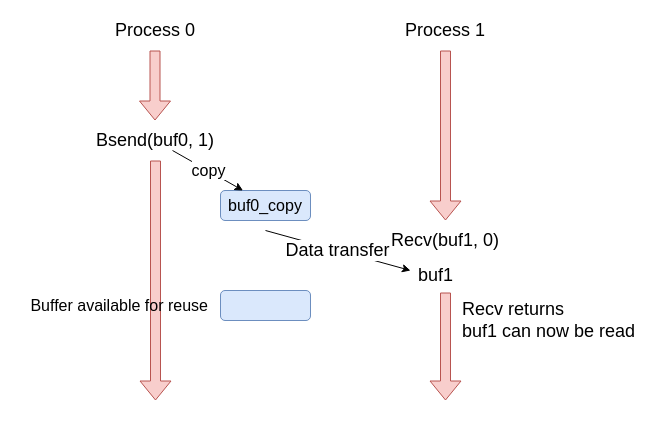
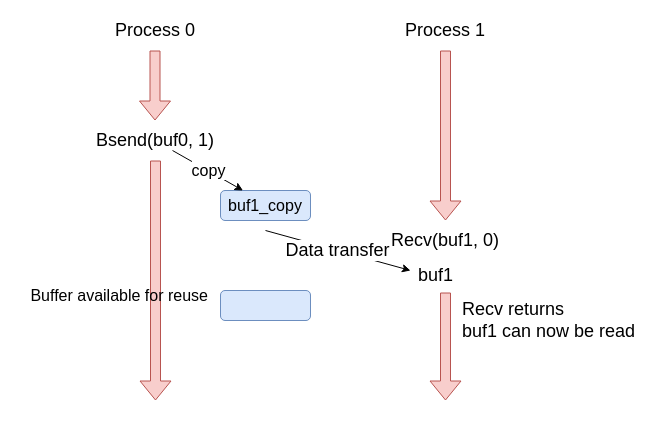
(266, 206) -> (266, 206)
(116, 306) -> (116, 296)
